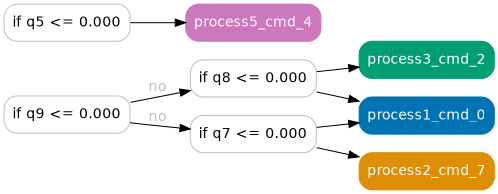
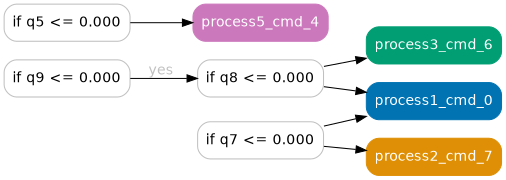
(427, 60) -> (434, 45)
(158, 87) -> (161, 71)
(155, 126) -> none
